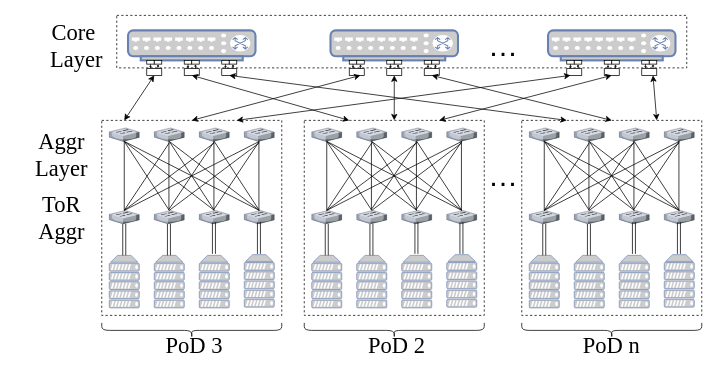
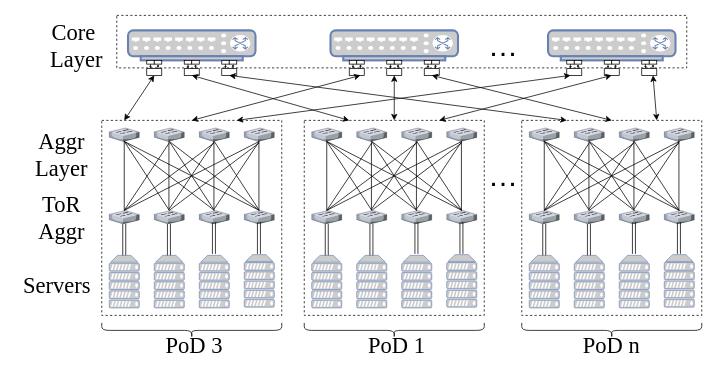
none -> (57, 285)
(397, 345) -> (397, 345)
